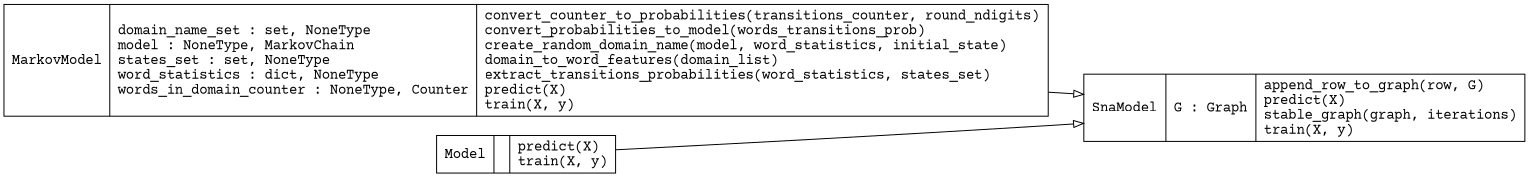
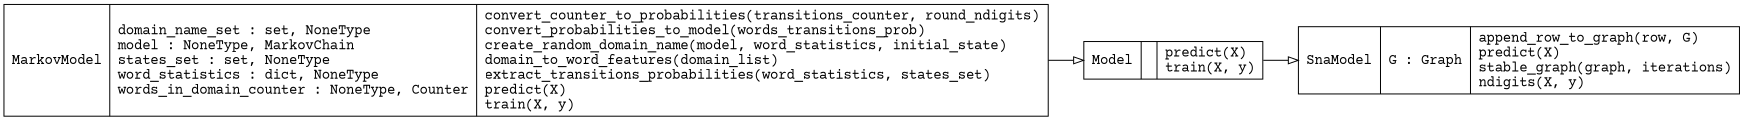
(1061, 93) -> (1061, 60)
(1309, 130) -> (1532, 82)
